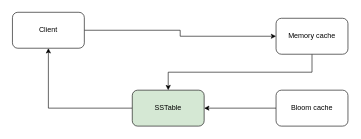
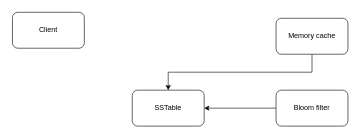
(179, 30) -> none
(48, 81) -> none
(168, 108) -> (168, 108)
(312, 108) -> (312, 108)
